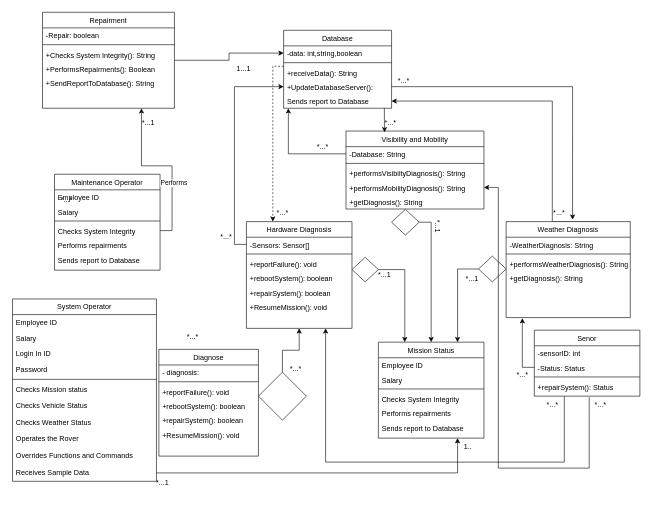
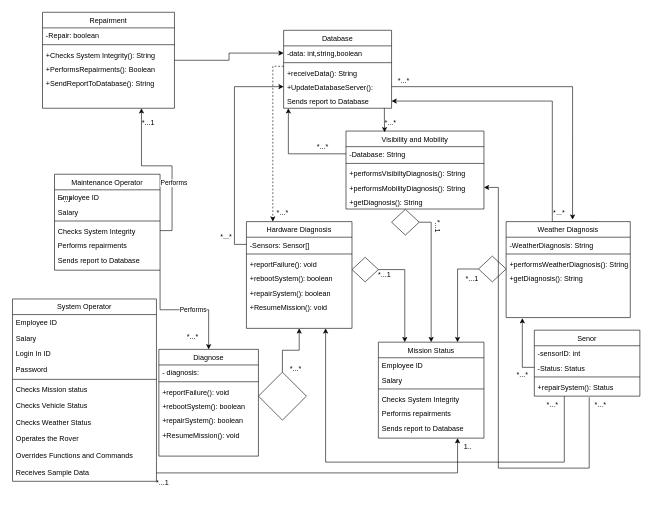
(243, 69) -> none
none -> (209, 312)
